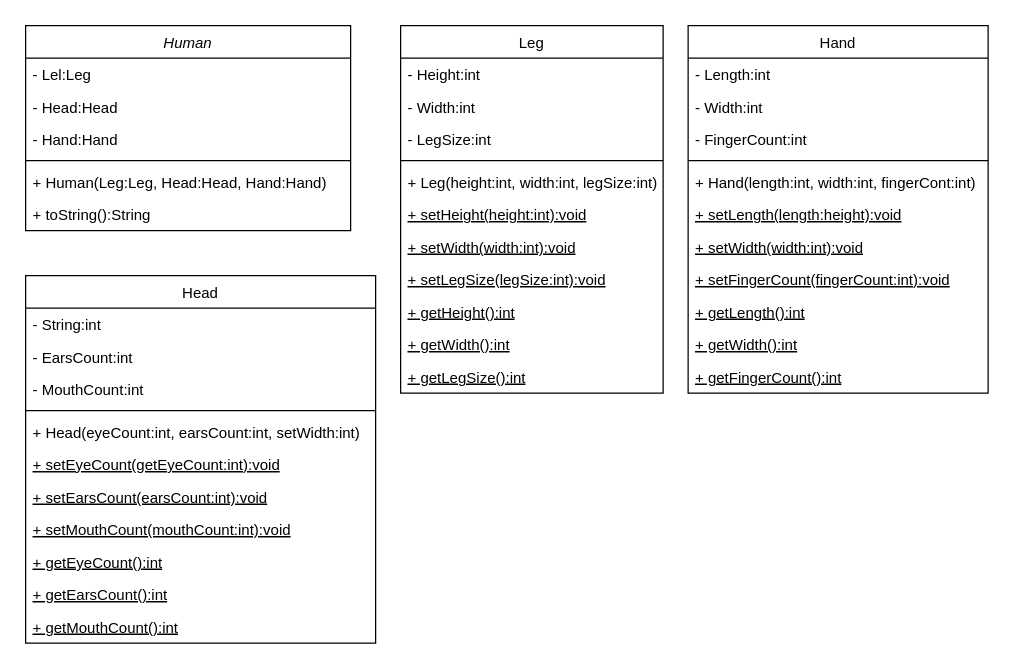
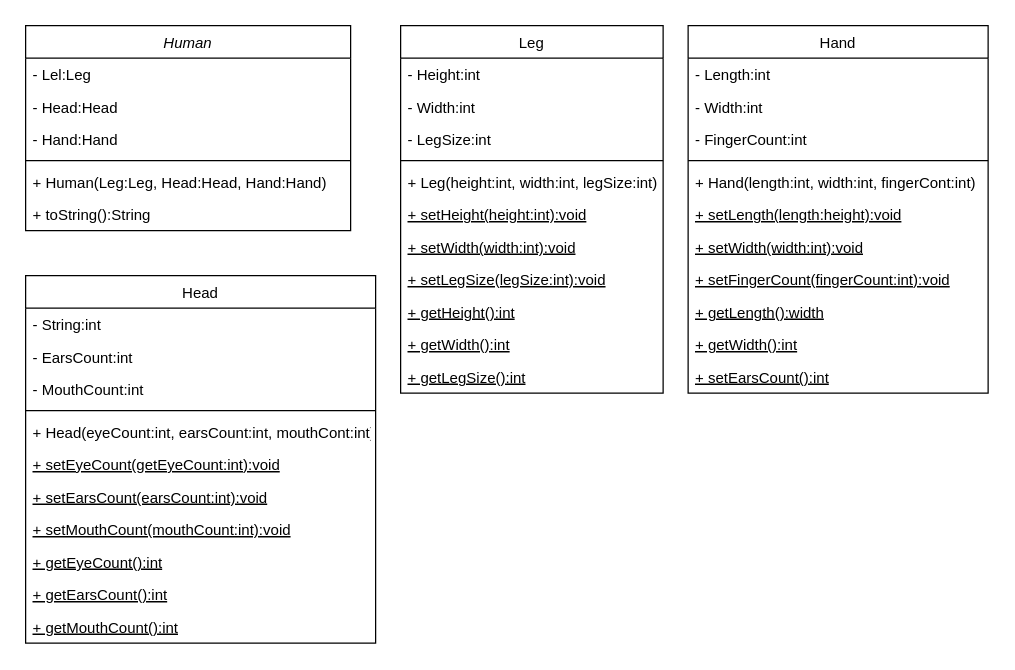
(761, 313) -> (769, 313)
(780, 378) -> (773, 378)
(215, 433) -> (221, 433)
